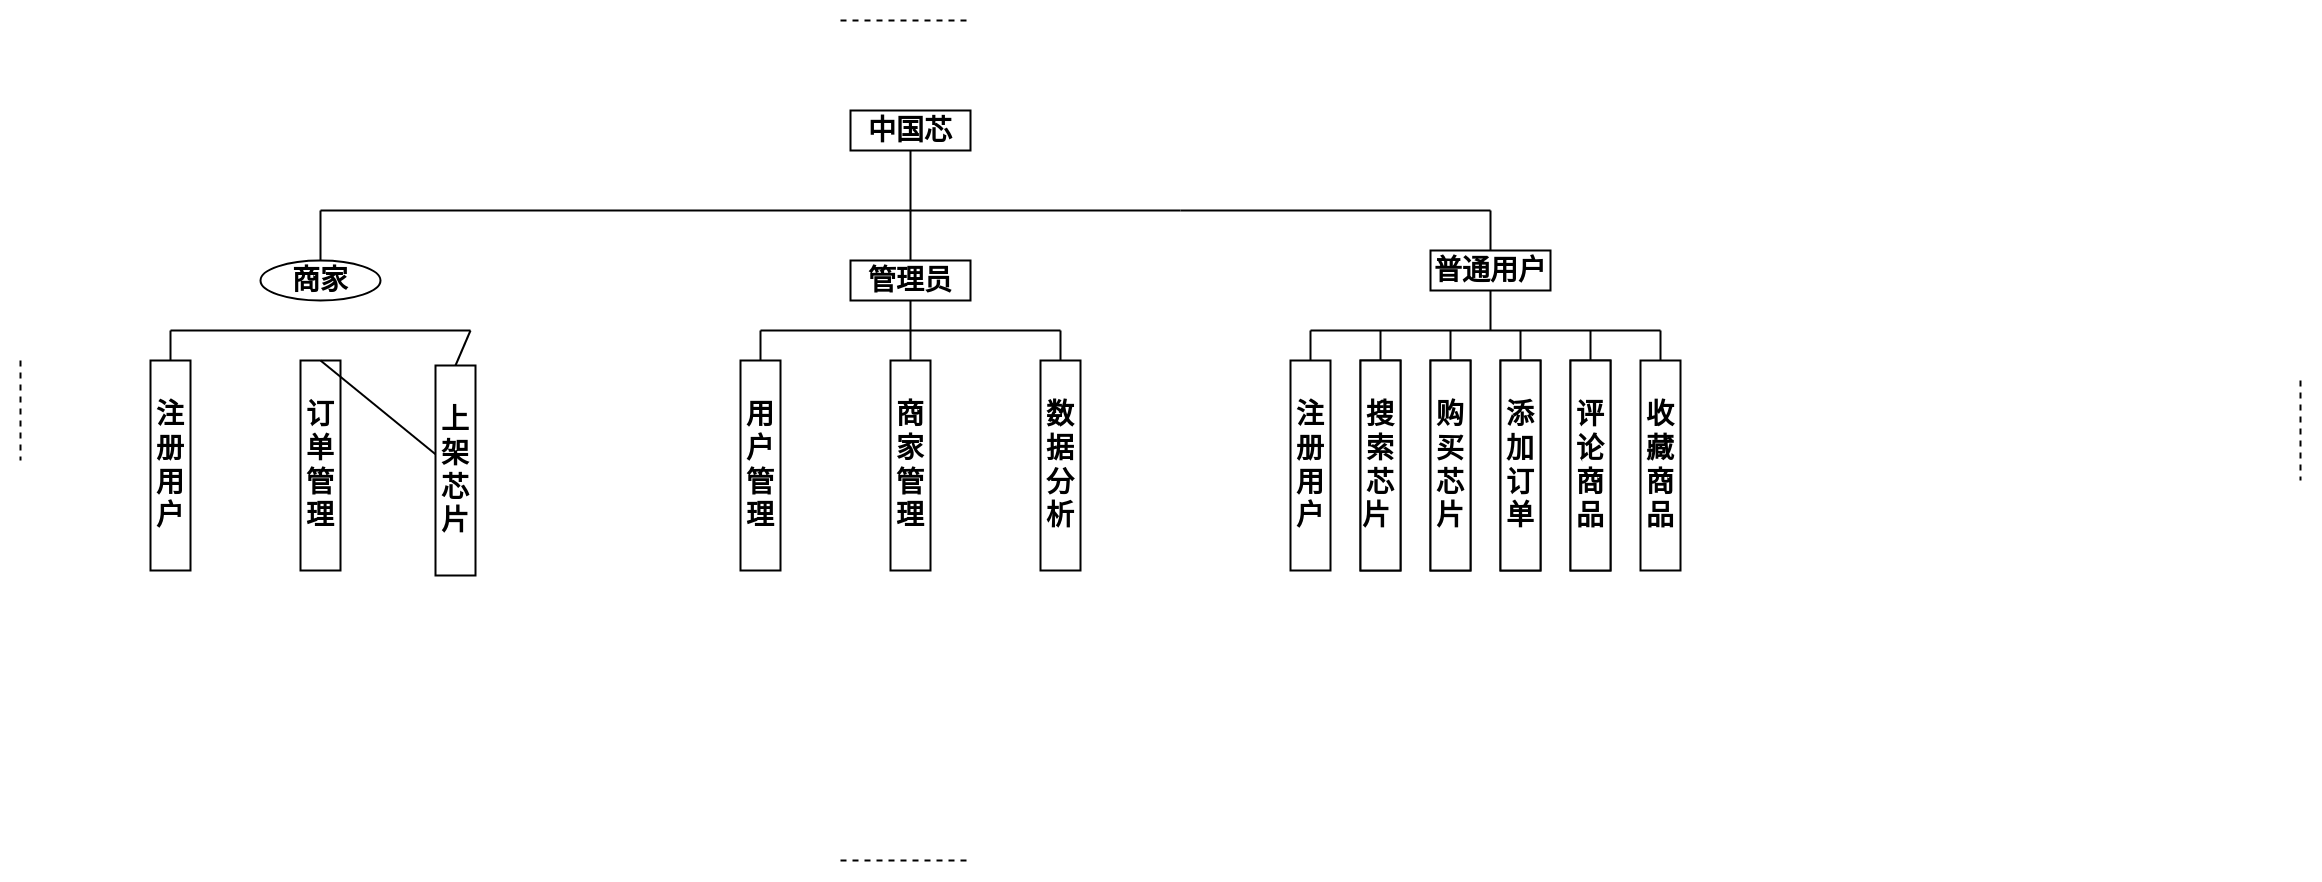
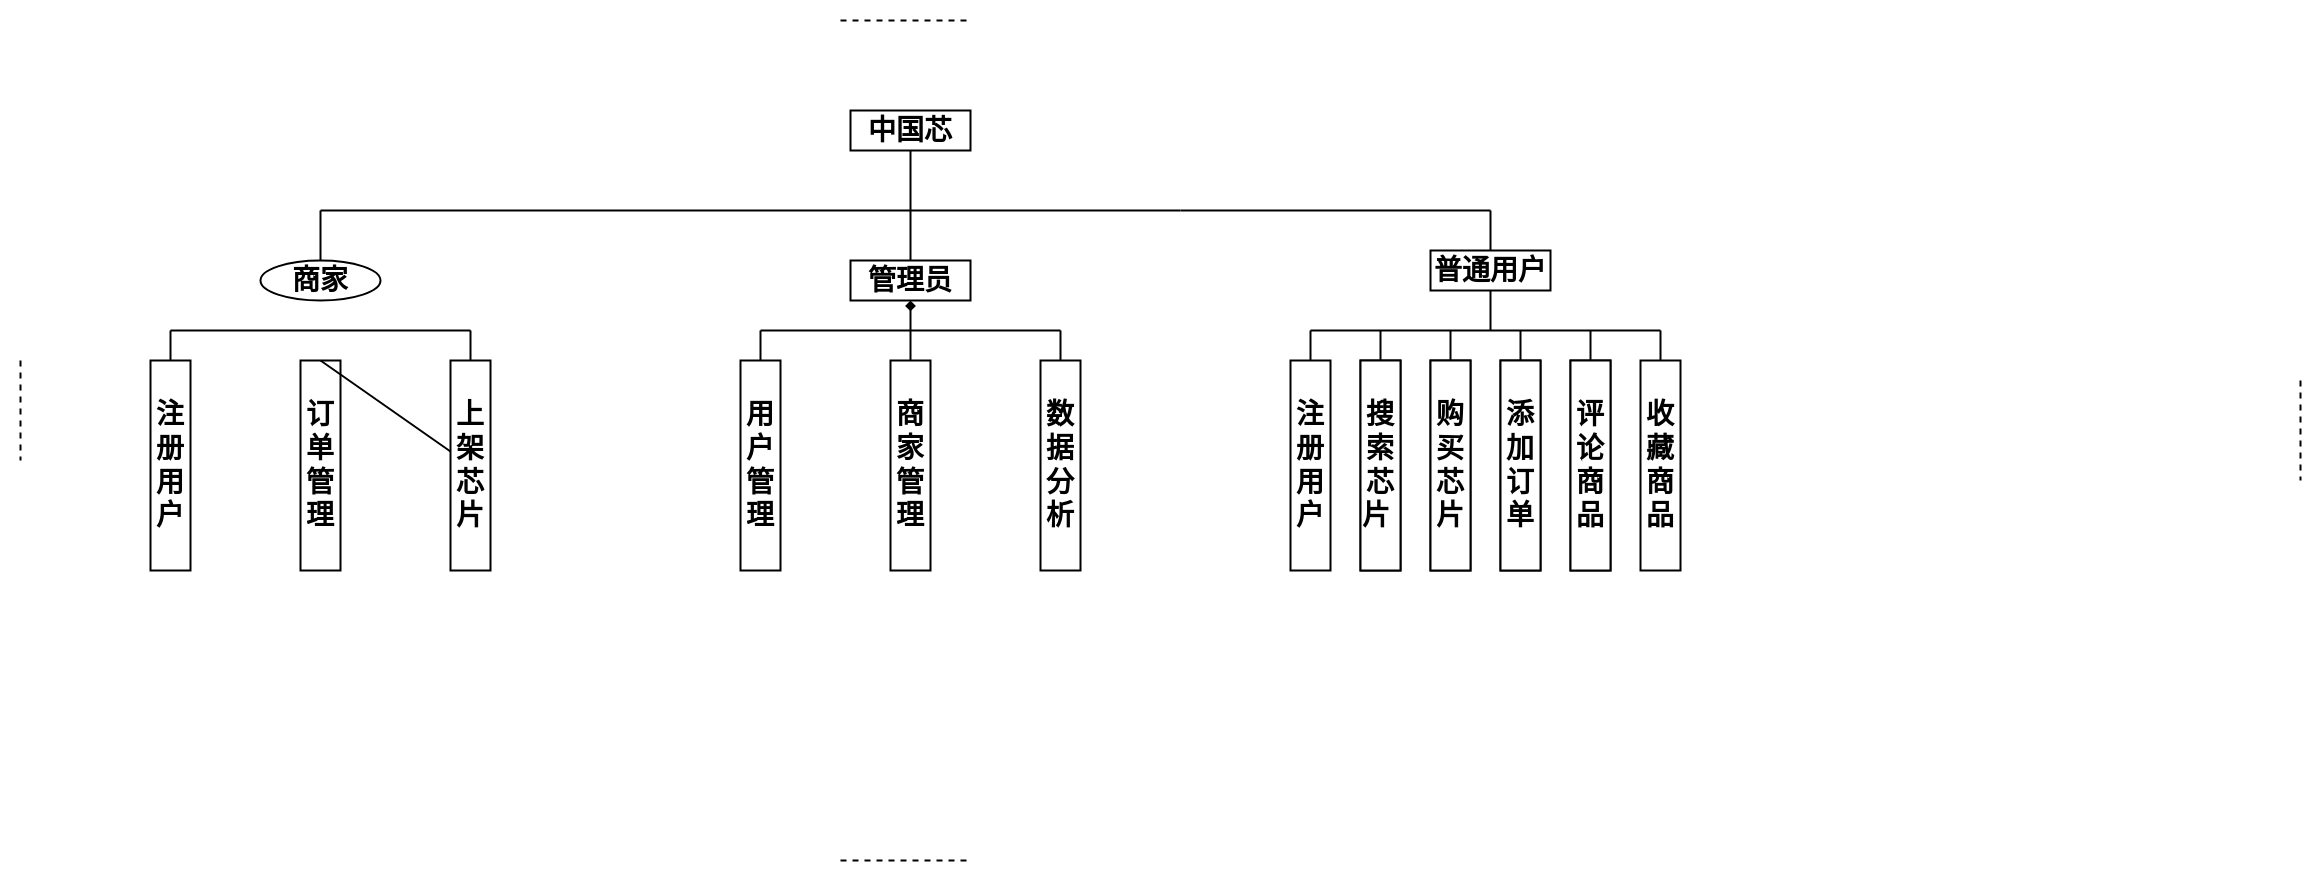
(911, 306) -> (911, 310)
(456, 471) -> (471, 466)
